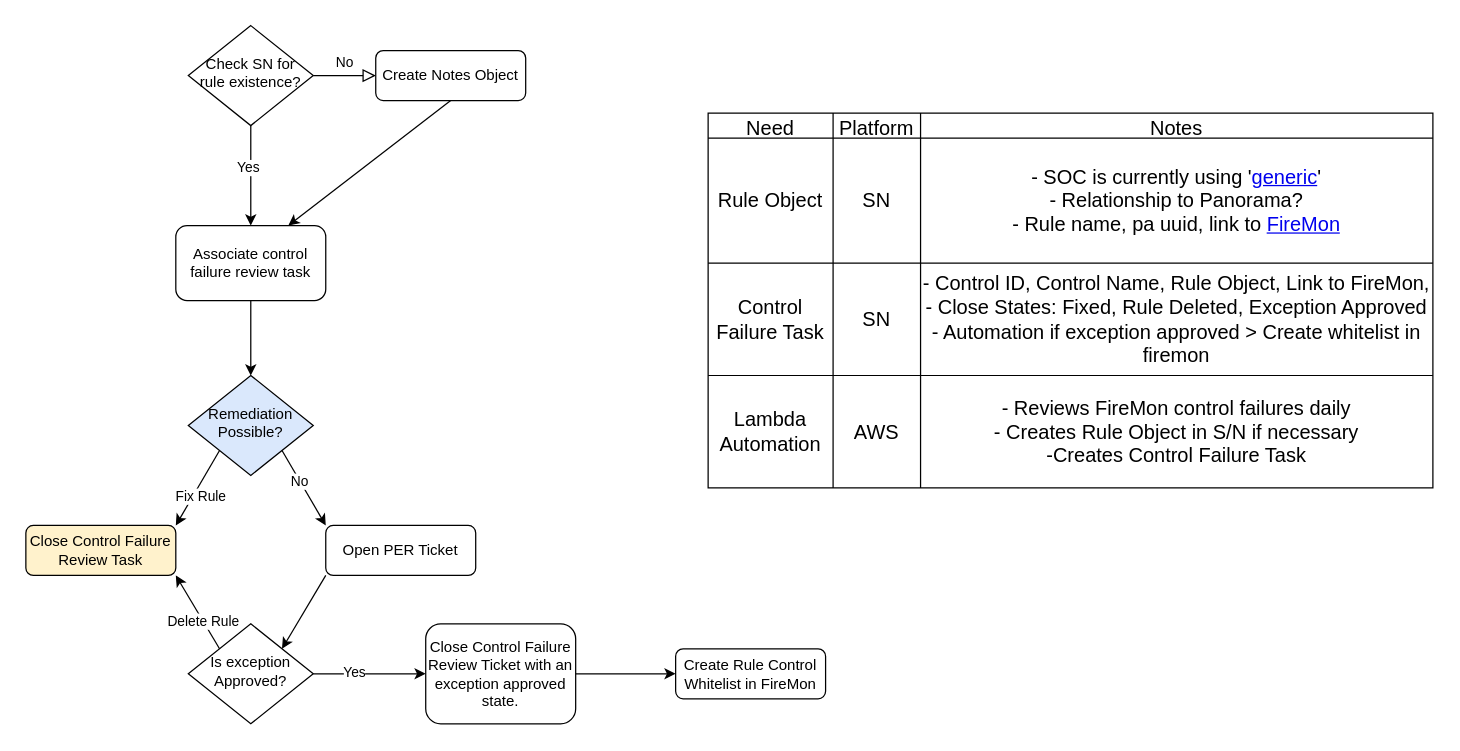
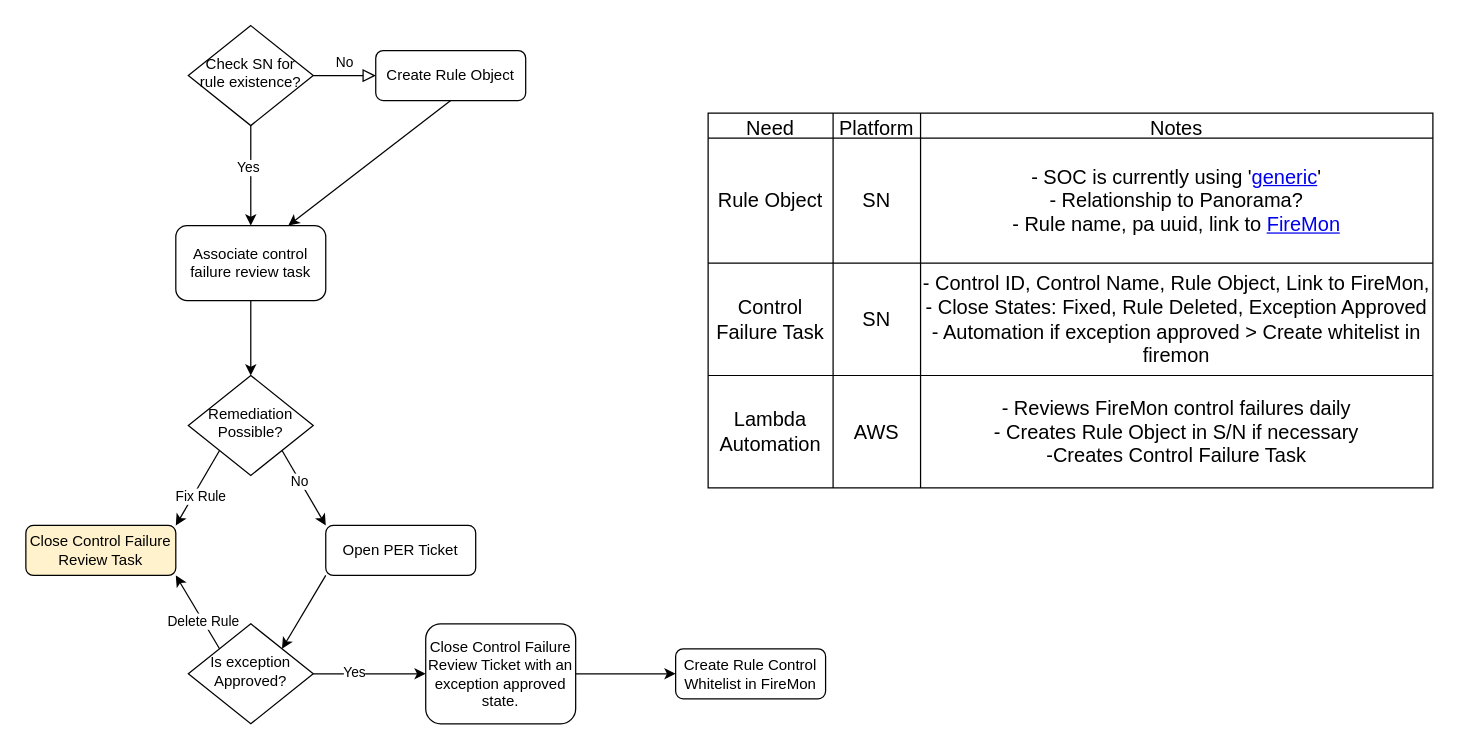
(451, 76) -> (451, 76)
(251, 426) -> (251, 426)
